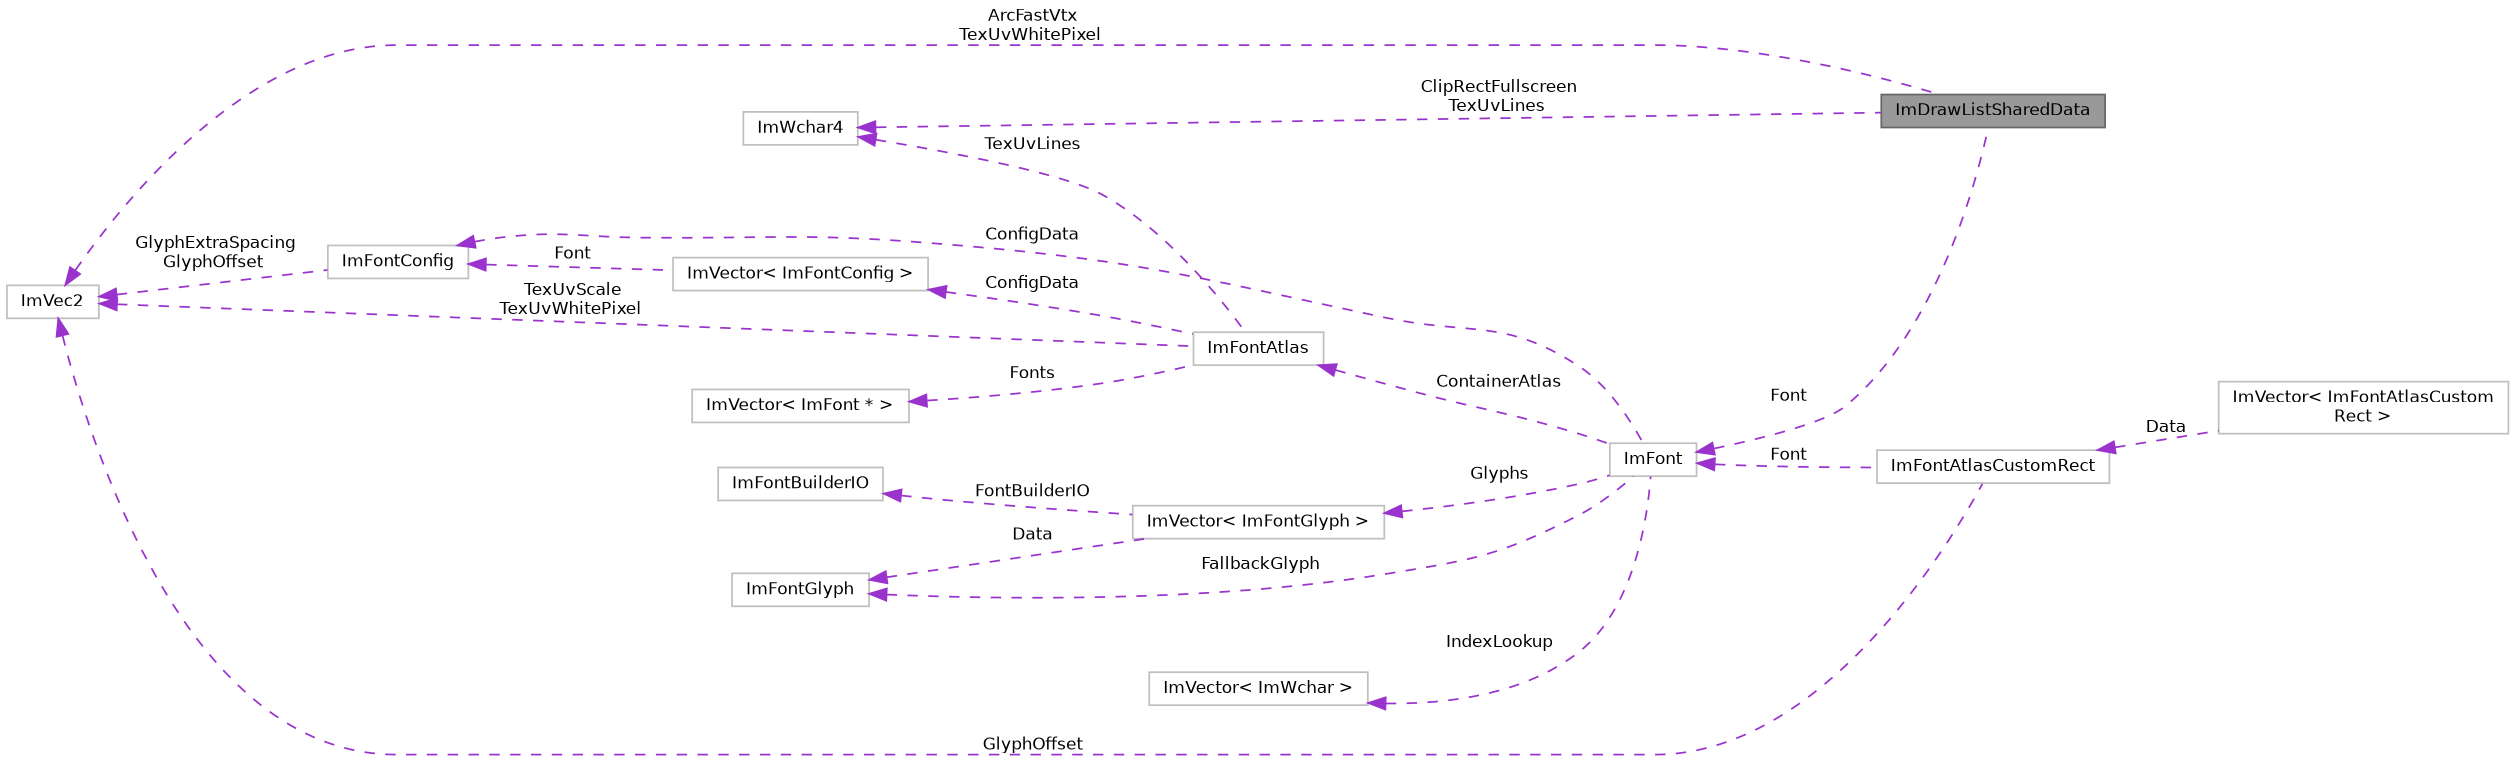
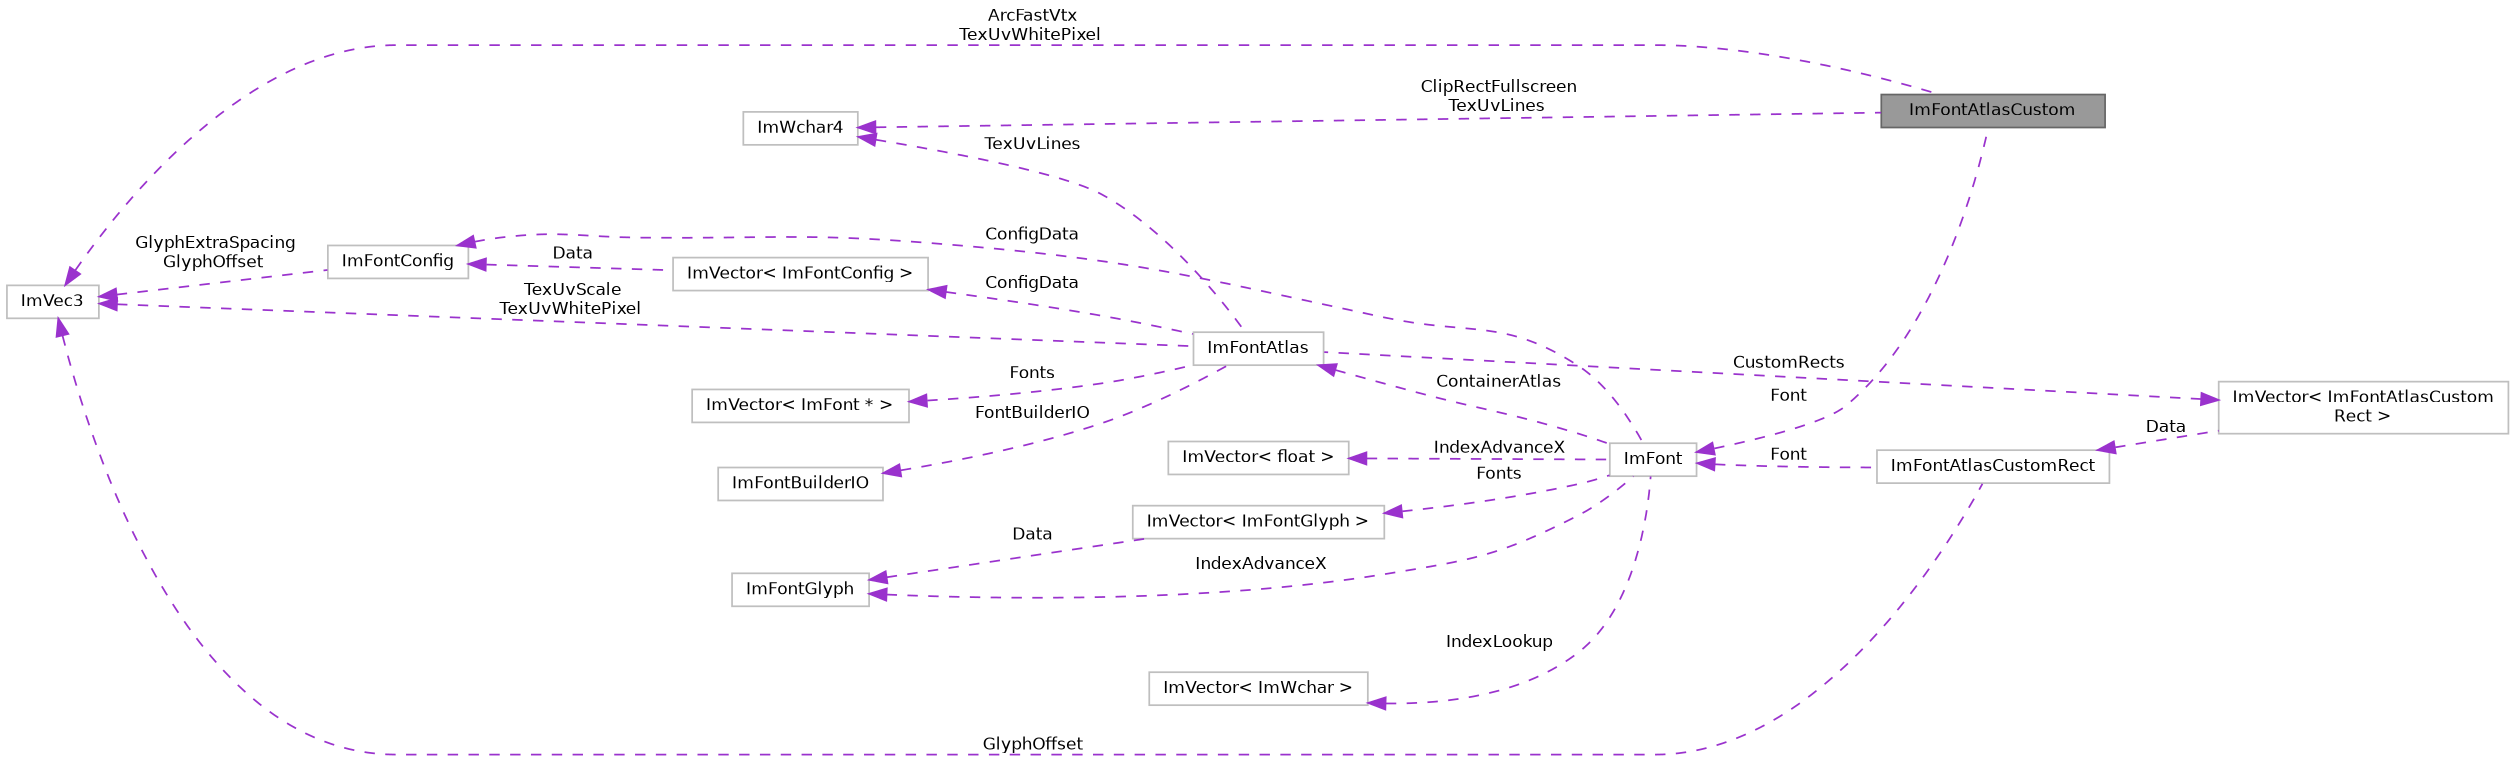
(1993, 111) -> (1993, 111)
(571, 254) -> (571, 254)
(53, 302) -> (53, 302)
none -> (1763, 376)
none -> (1259, 458)
(1497, 474) -> (1497, 474)
(1017, 506) -> (1070, 433)
(1259, 565) -> (1259, 565)
